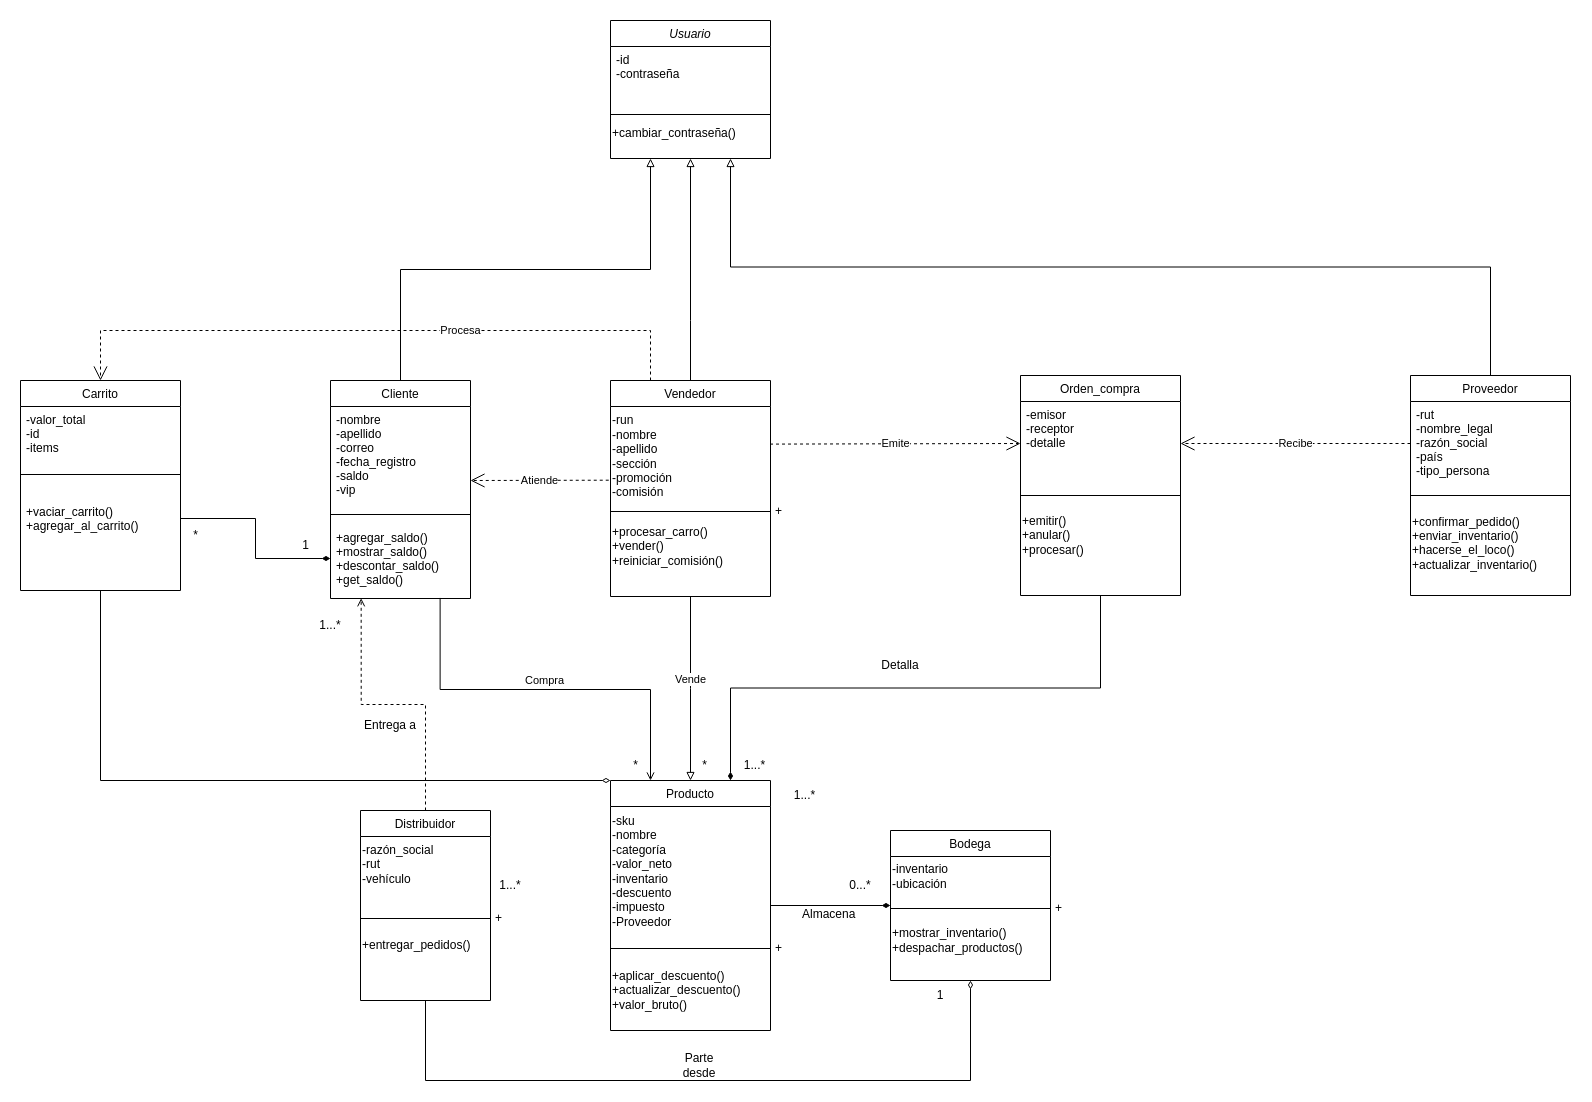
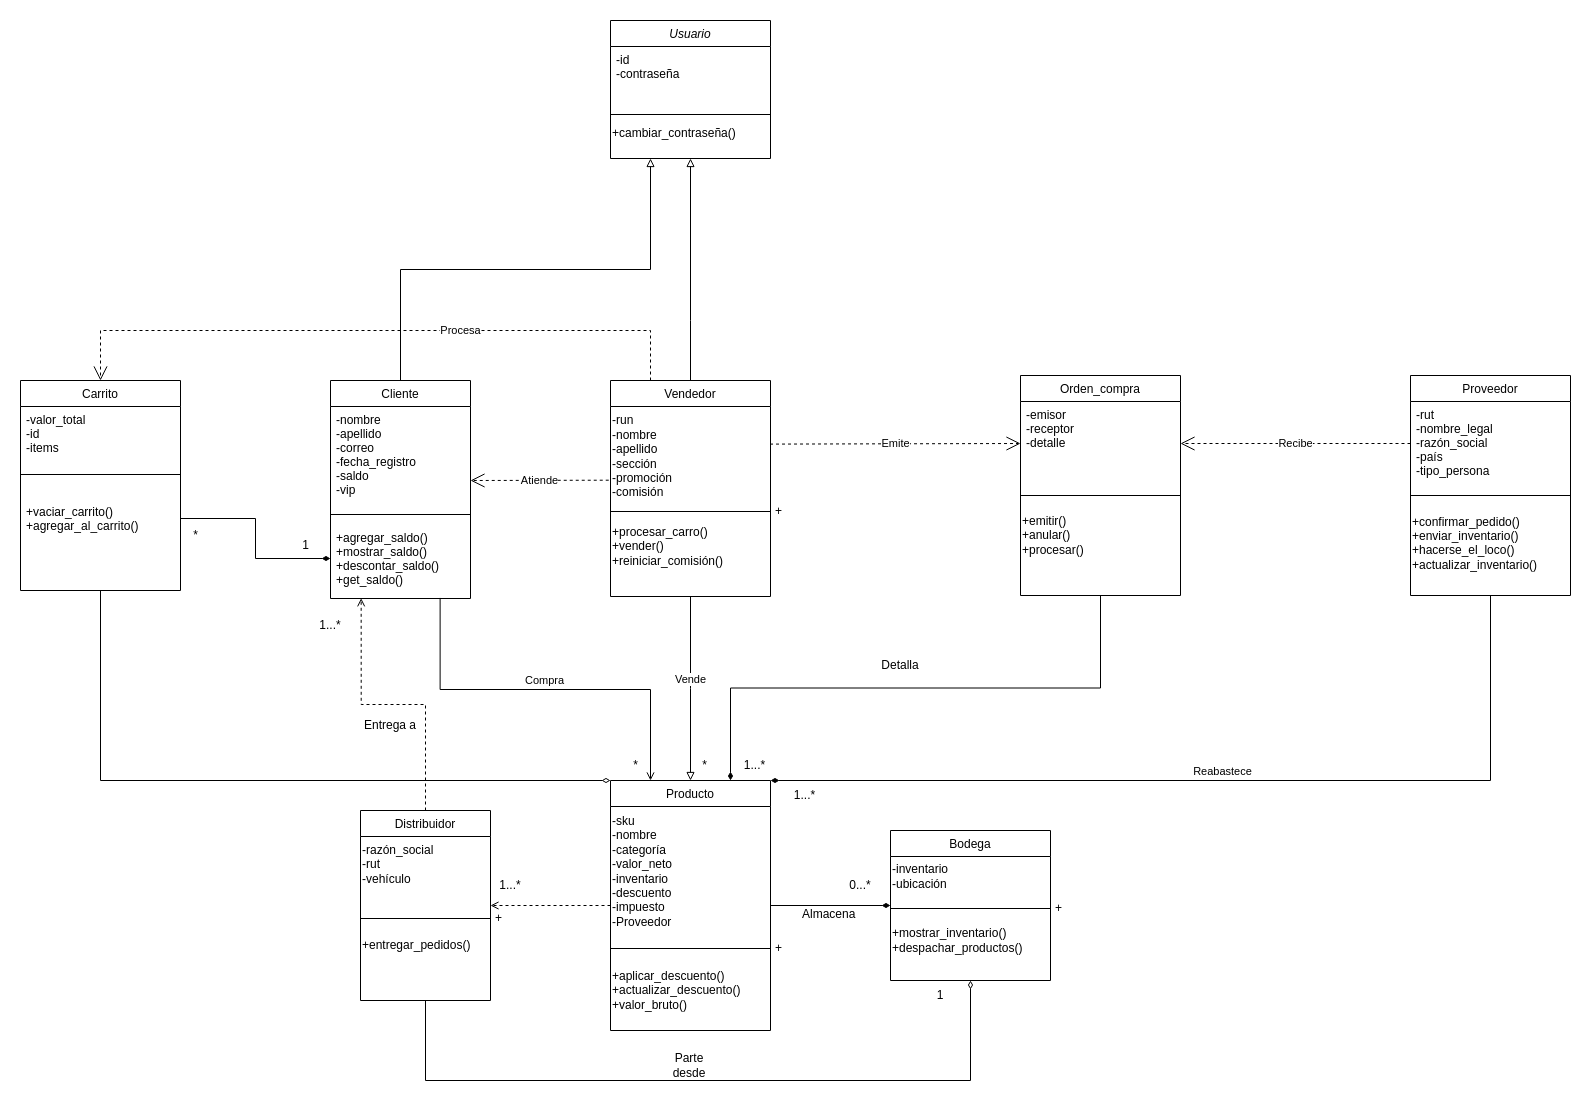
(1115, 267) -> none
none -> (1226, 781)
none -> (551, 906)
(700, 1066) -> (690, 1066)
